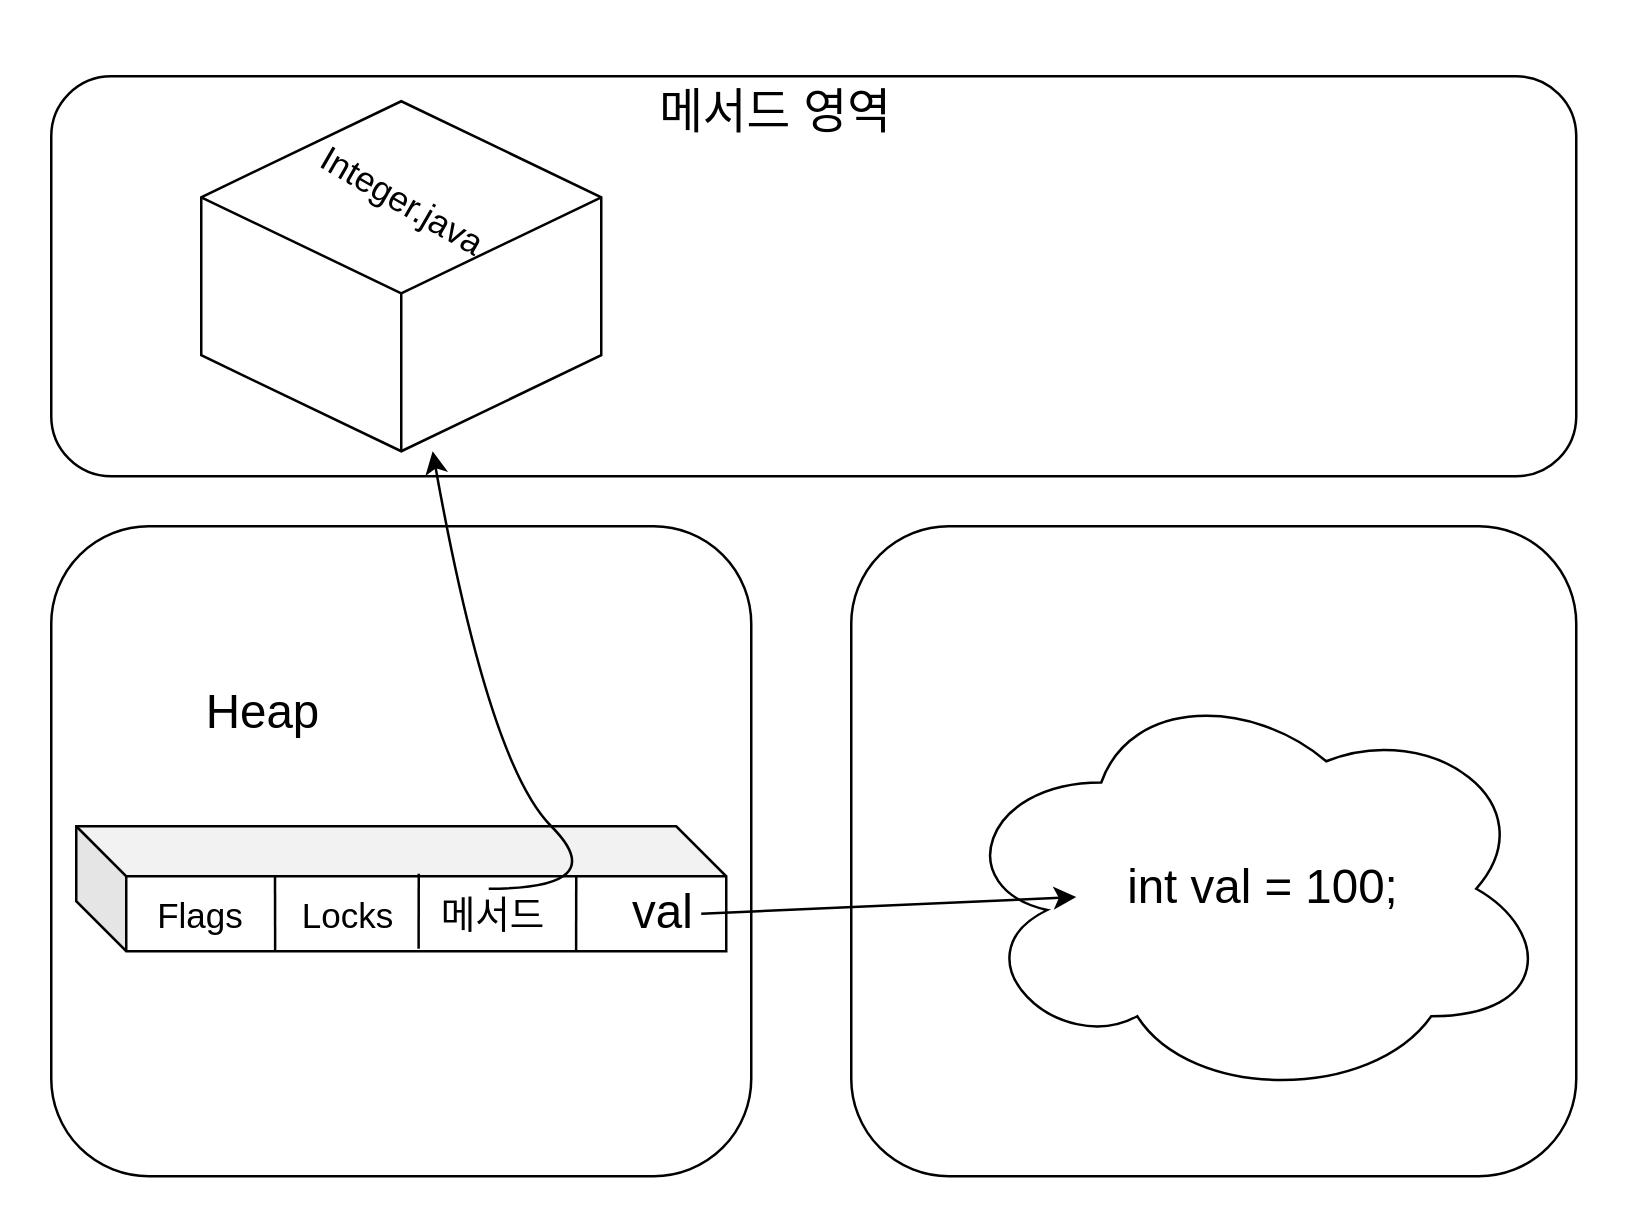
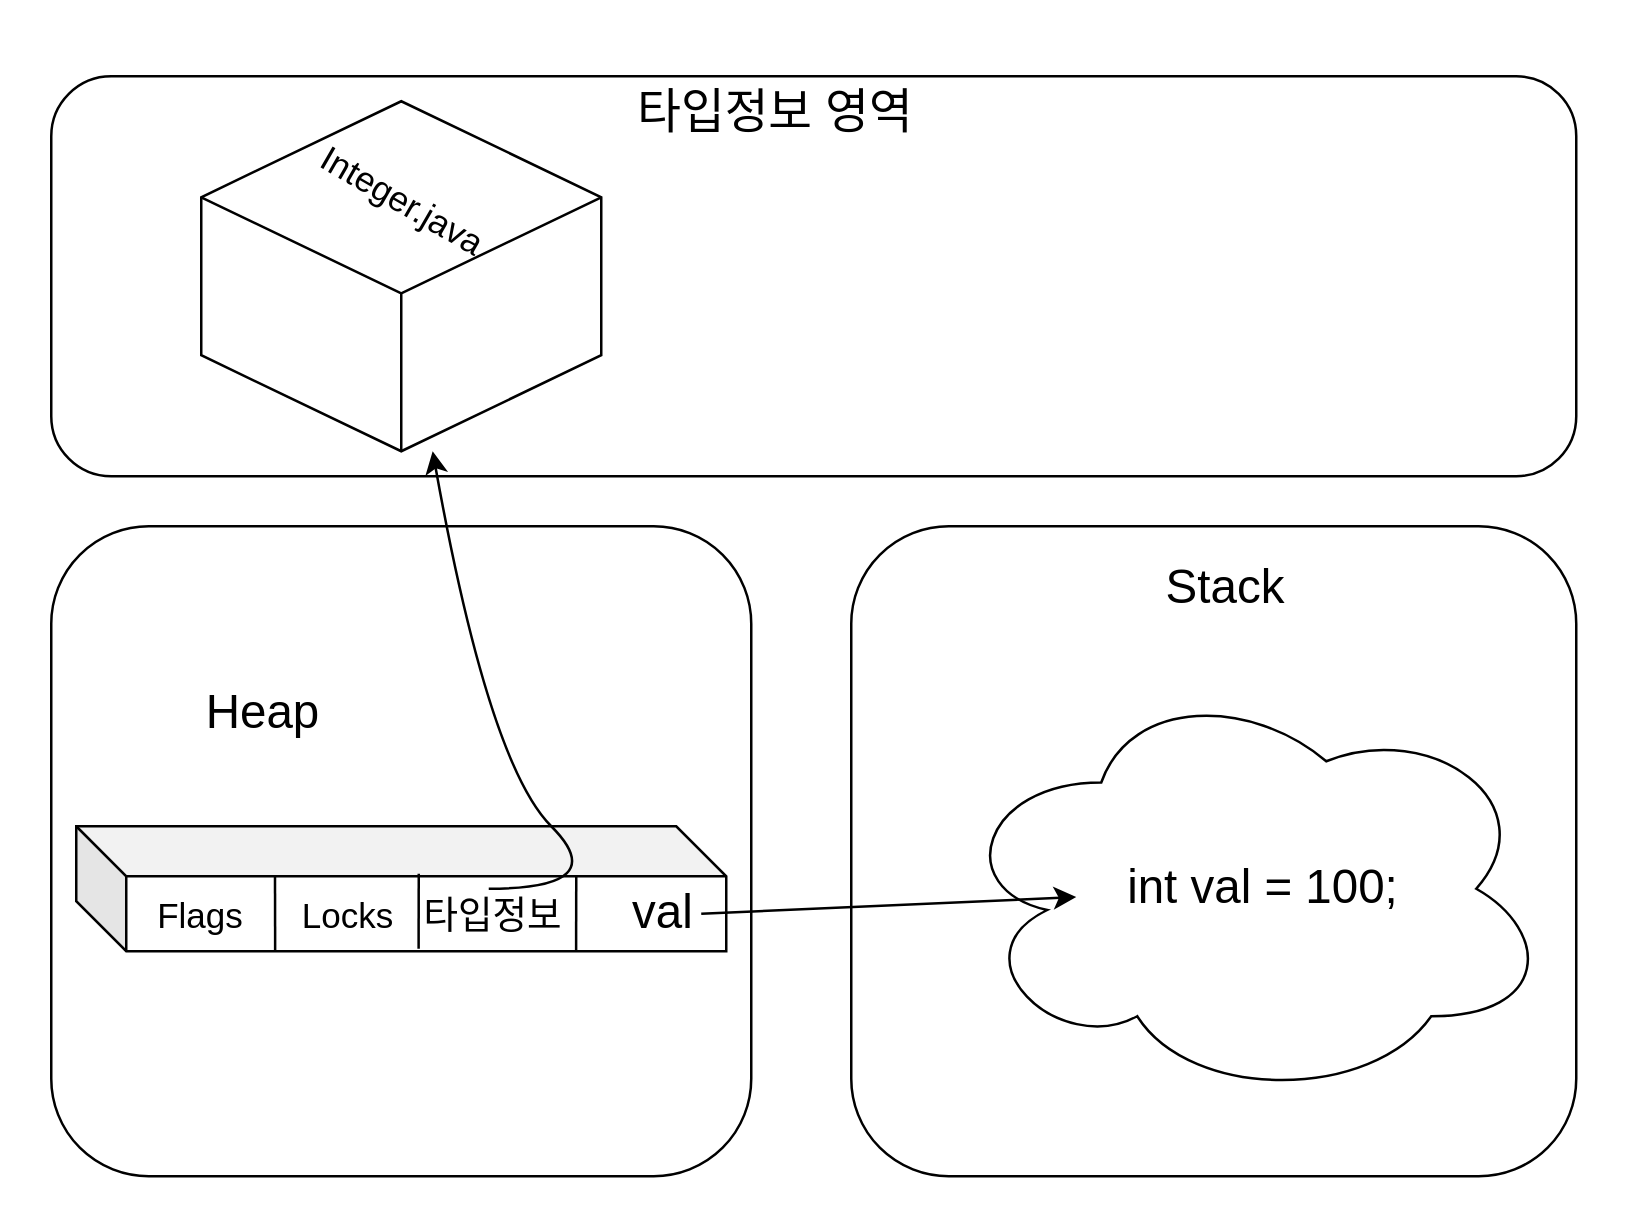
(776, 114) -> (776, 114)
none -> (1226, 589)
(494, 914) -> (494, 914)
